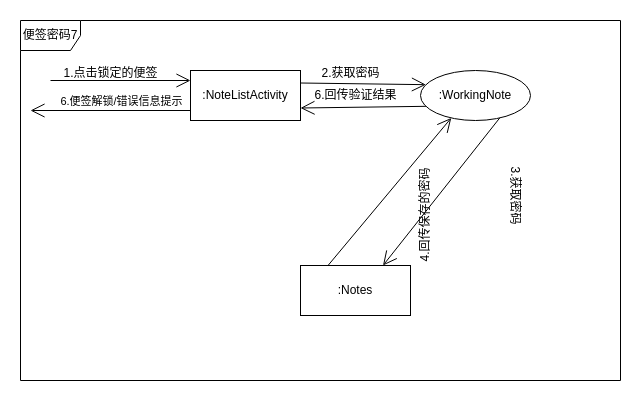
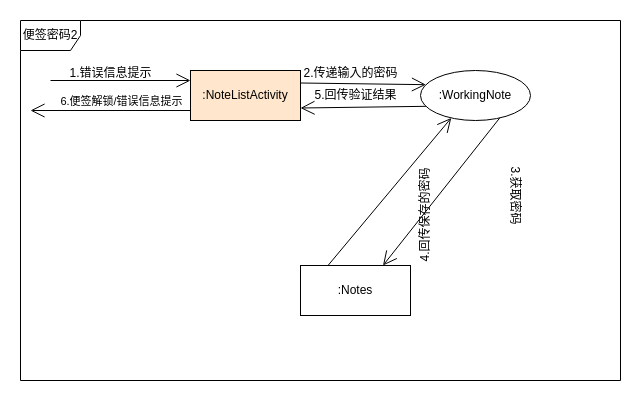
(51, 36) -> (51, 36)
(111, 74) -> (111, 74)
(351, 74) -> (351, 74)
(246, 96) -> (246, 96)
(356, 96) -> (356, 96)
